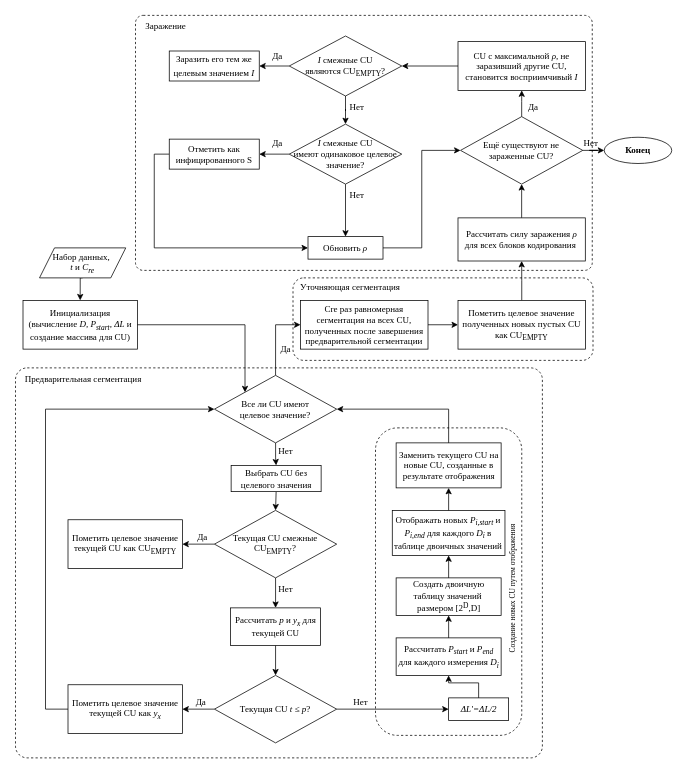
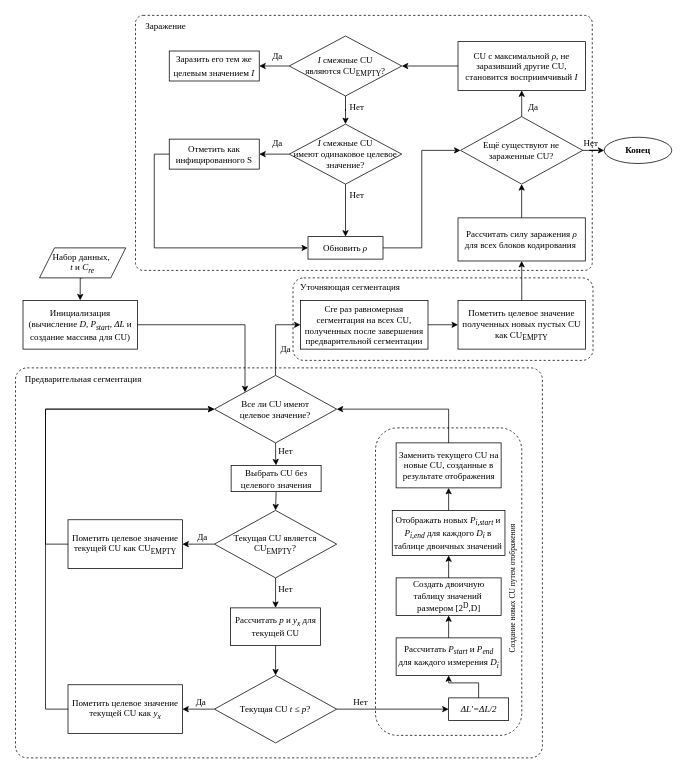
none -> (58, 544)
(275, 544) -> (275, 544)
